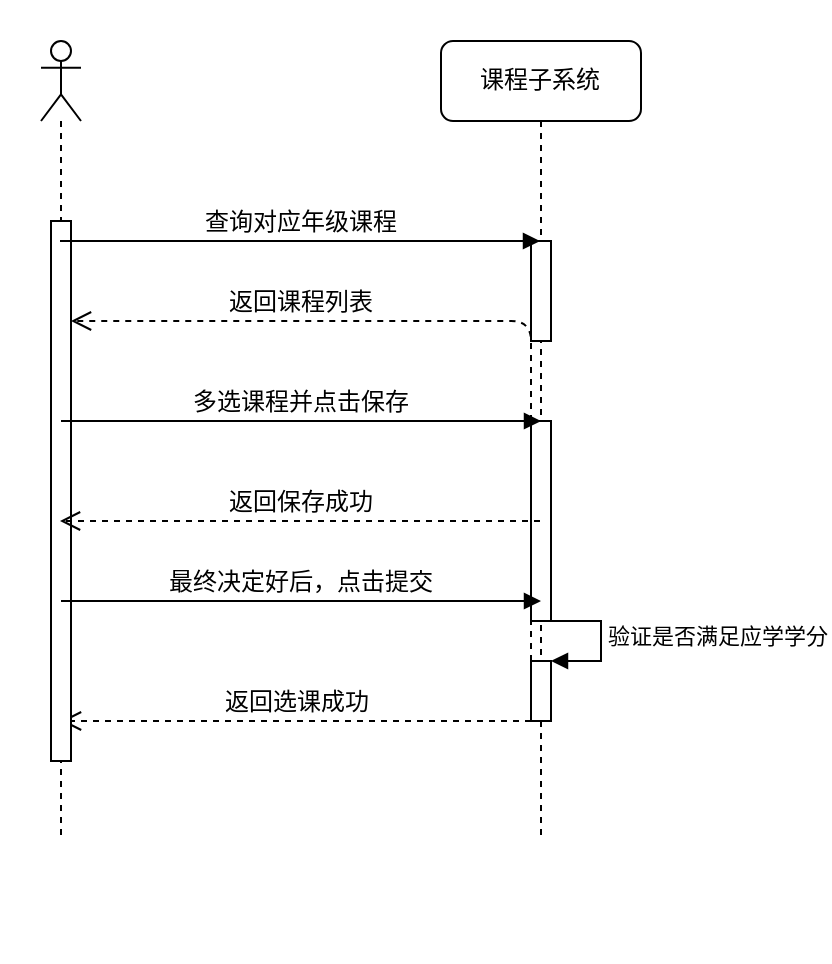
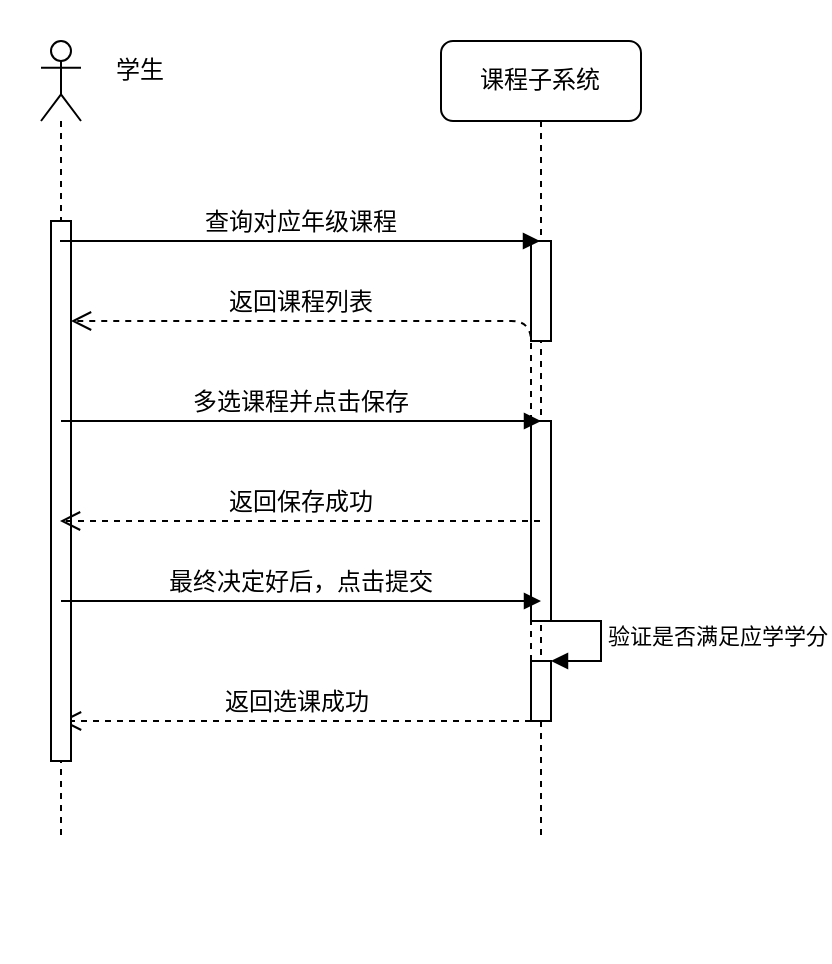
none -> (141, 71)
